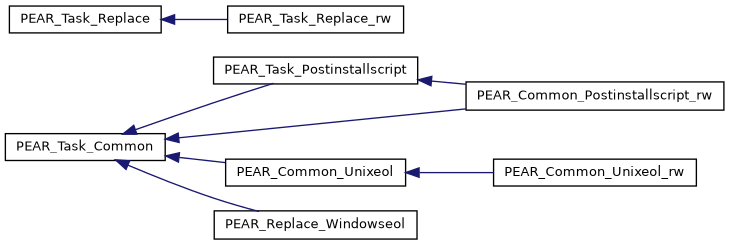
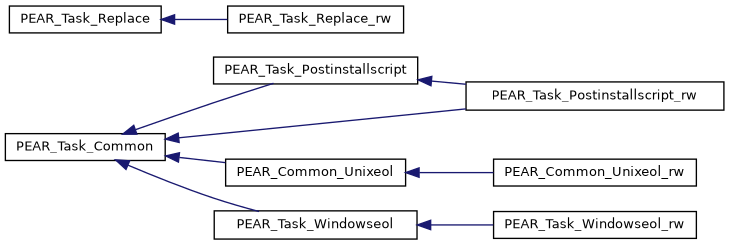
(595, 96) -> (595, 96)
(316, 225) -> (316, 225)
none -> (595, 225)
